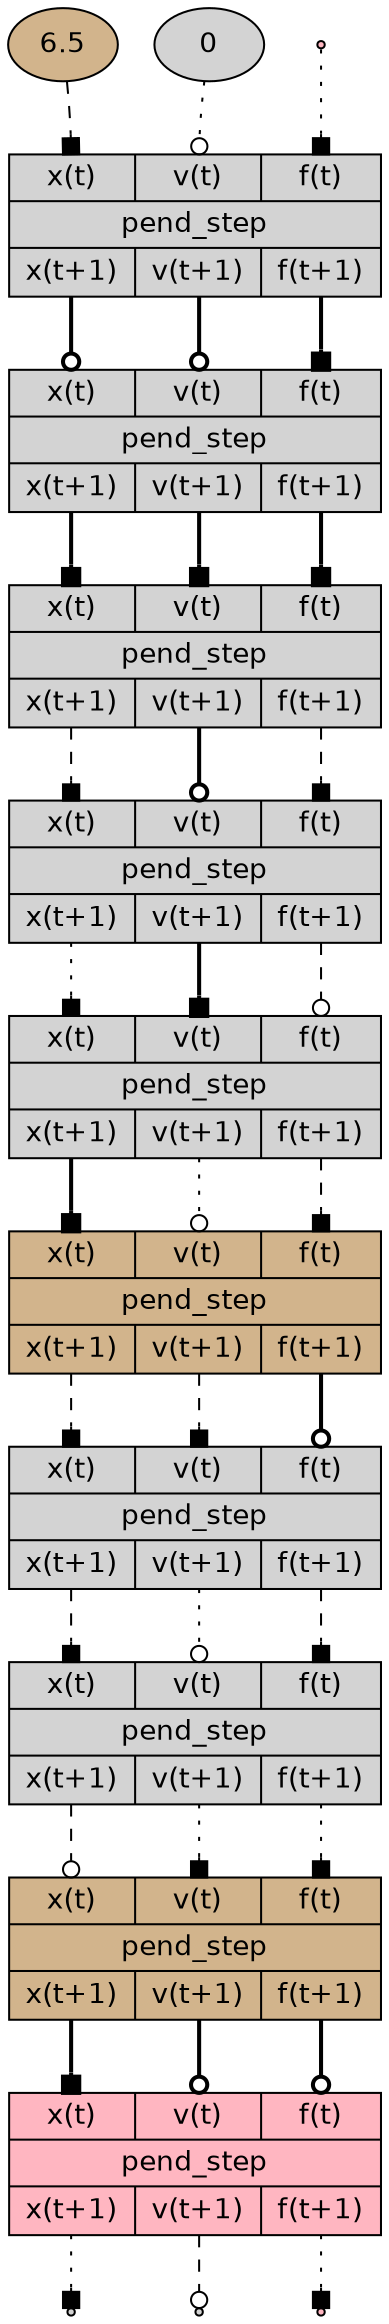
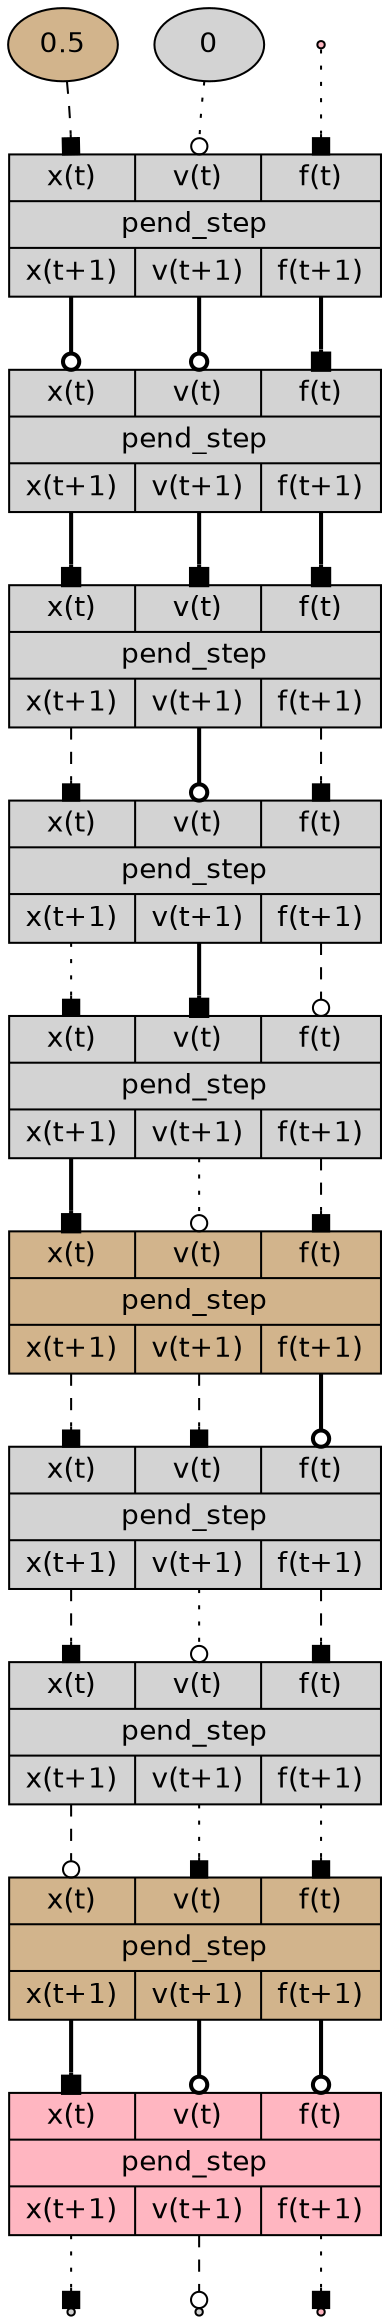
(63, 45) -> (63, 45)
